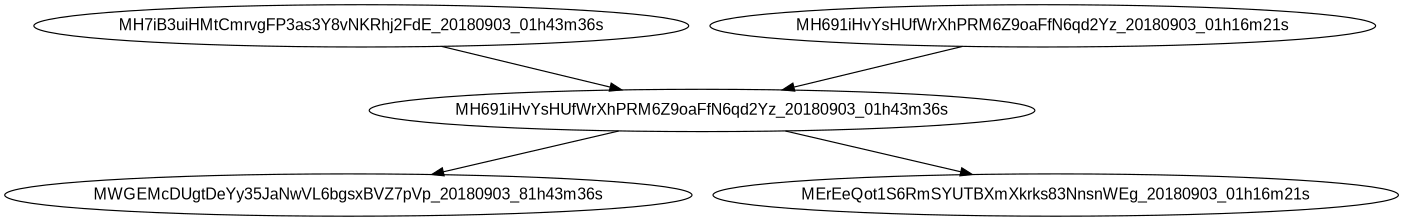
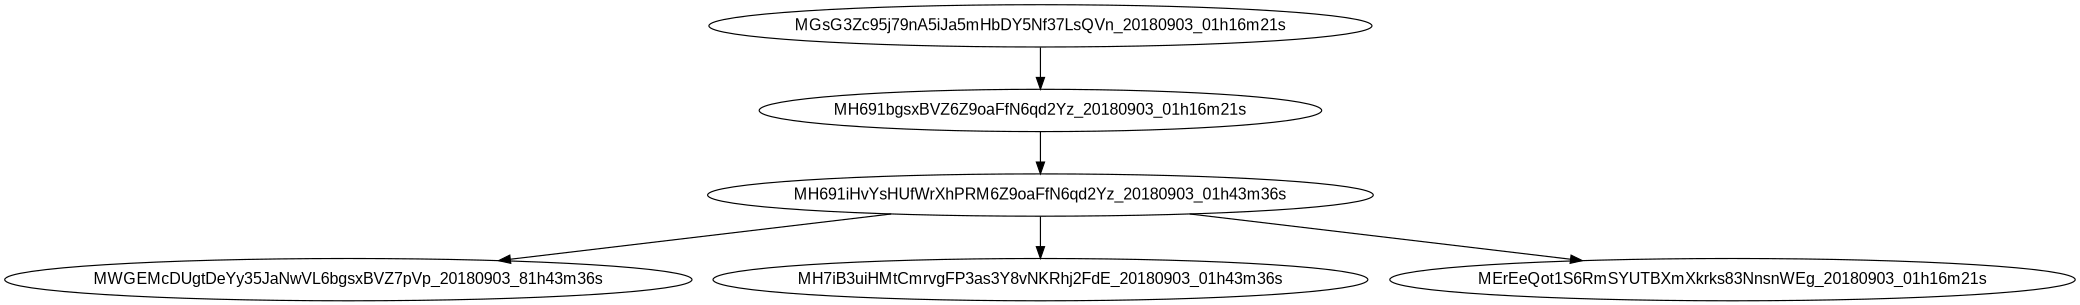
none -> (1040, 26)
(1043, 26) -> (1040, 110)
(526, 67) -> (1040, 232)
